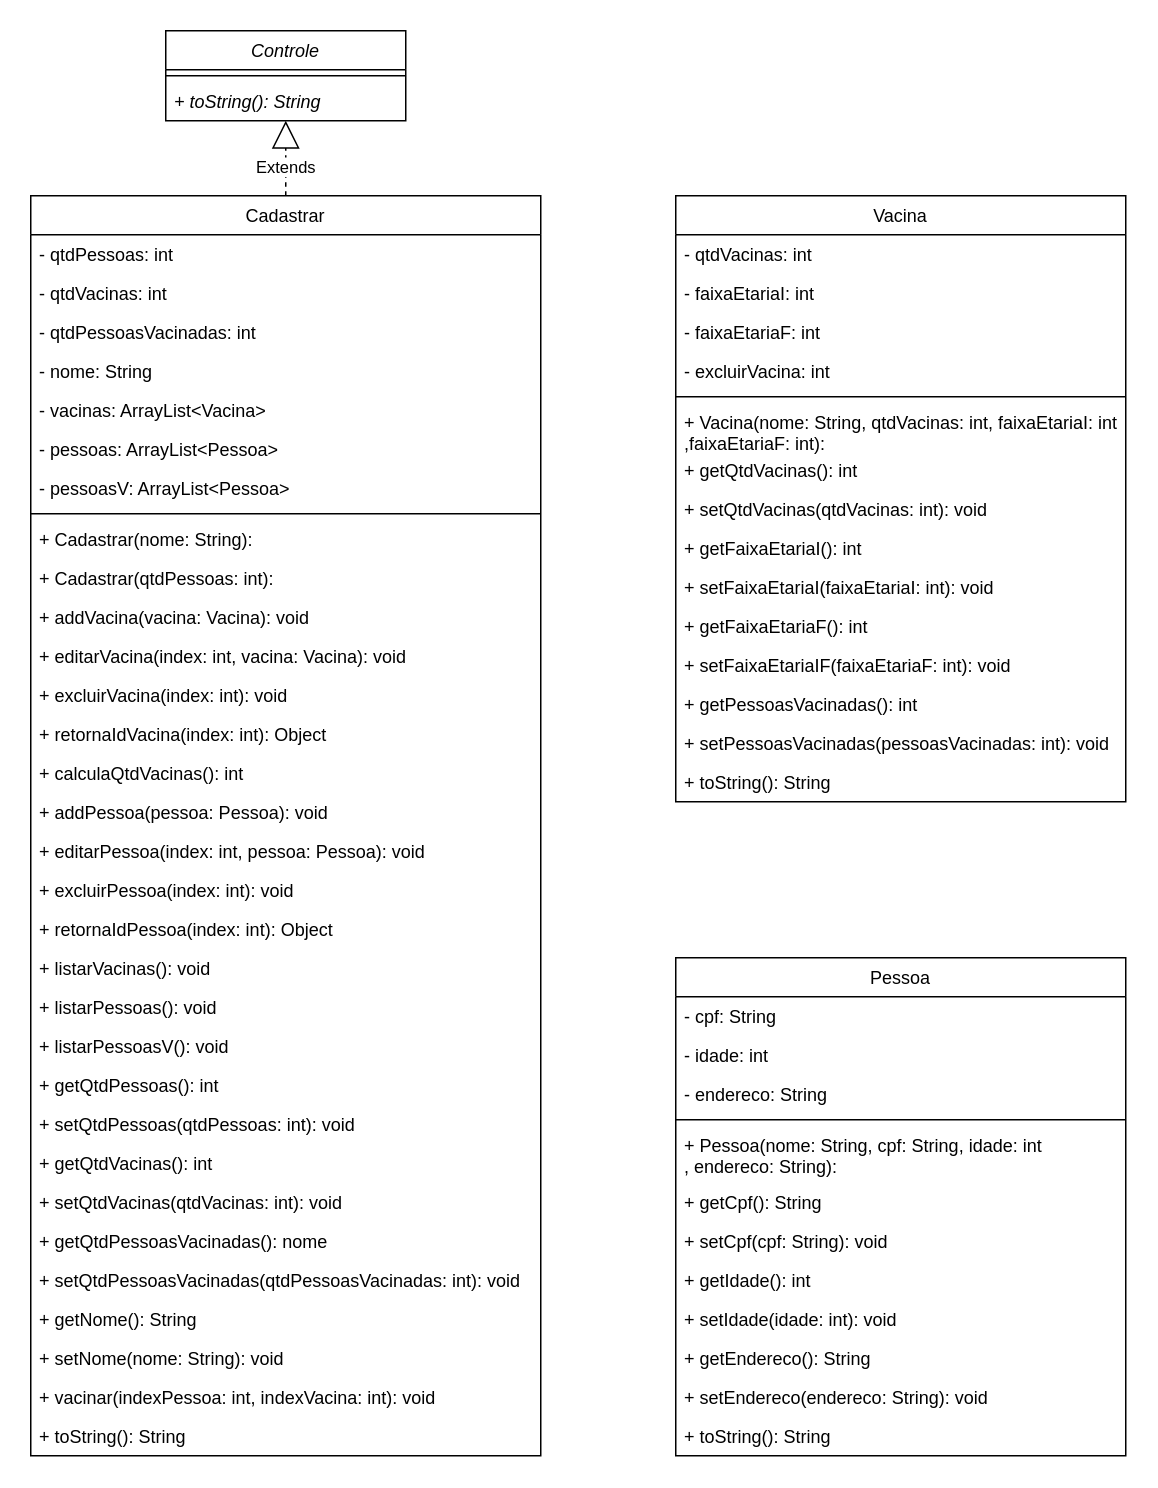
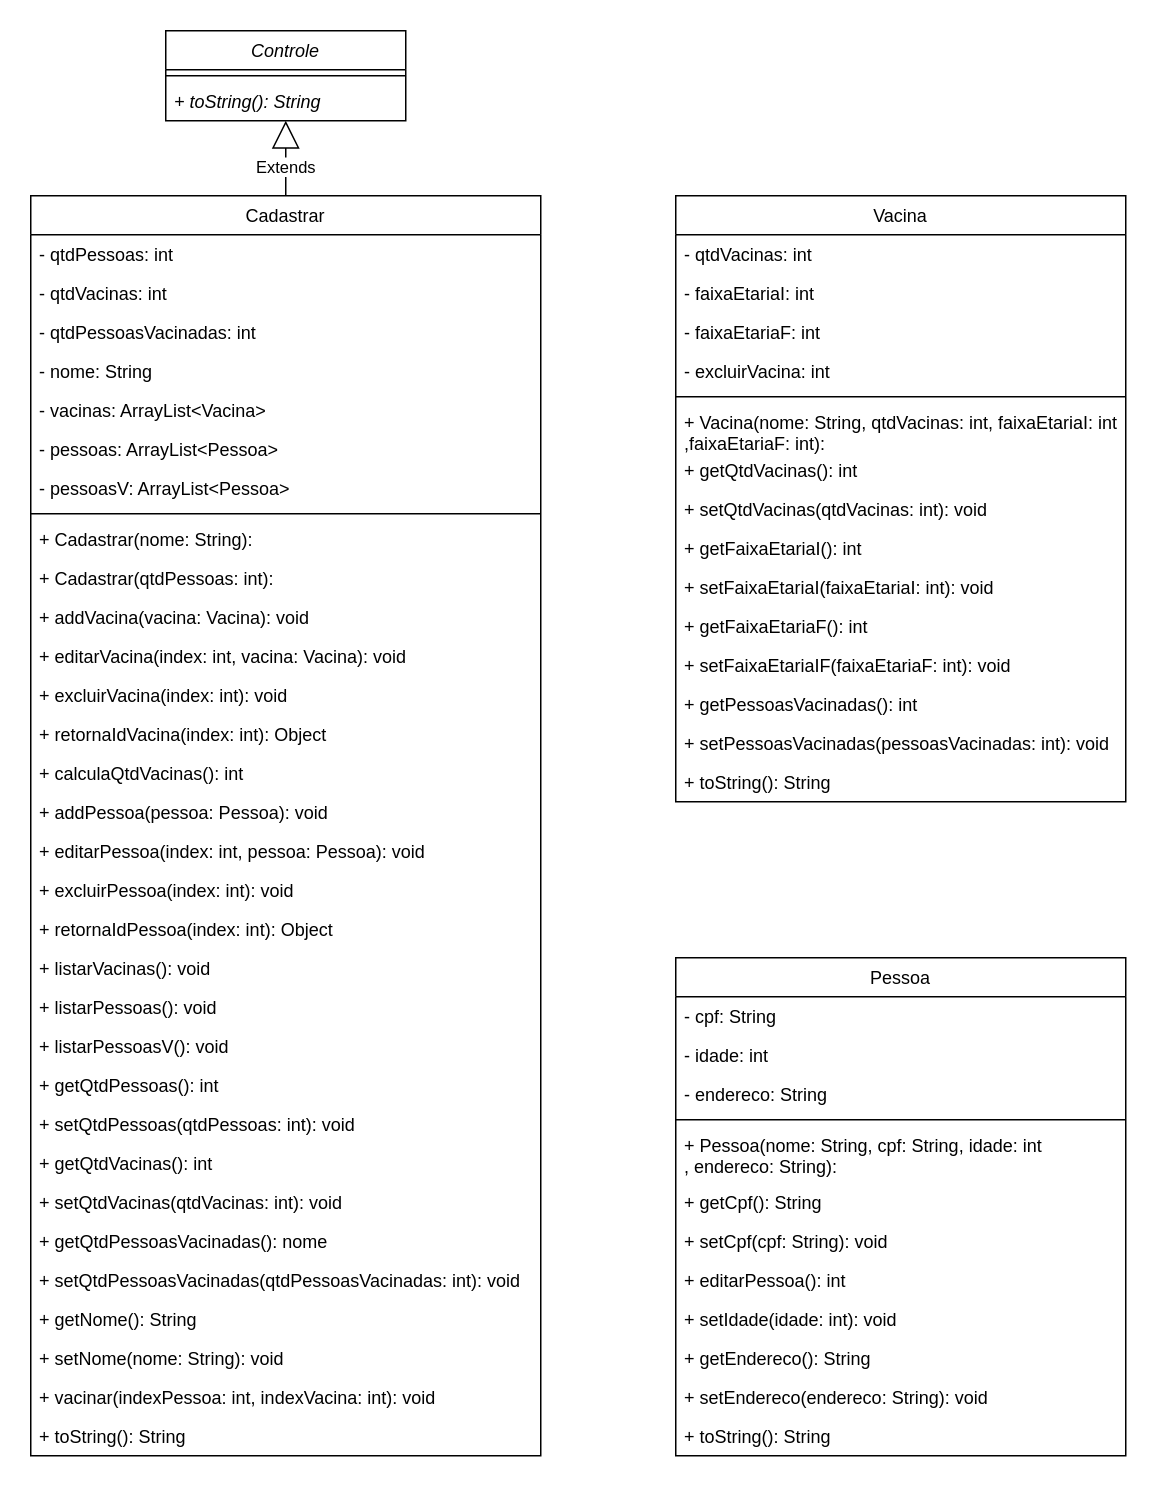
(286, 185) -> (286, 185)
(760, 1281) -> (778, 1281)
